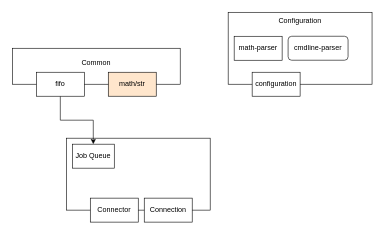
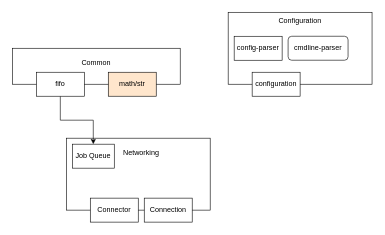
(258, 48) -> (258, 48)
none -> (141, 153)
